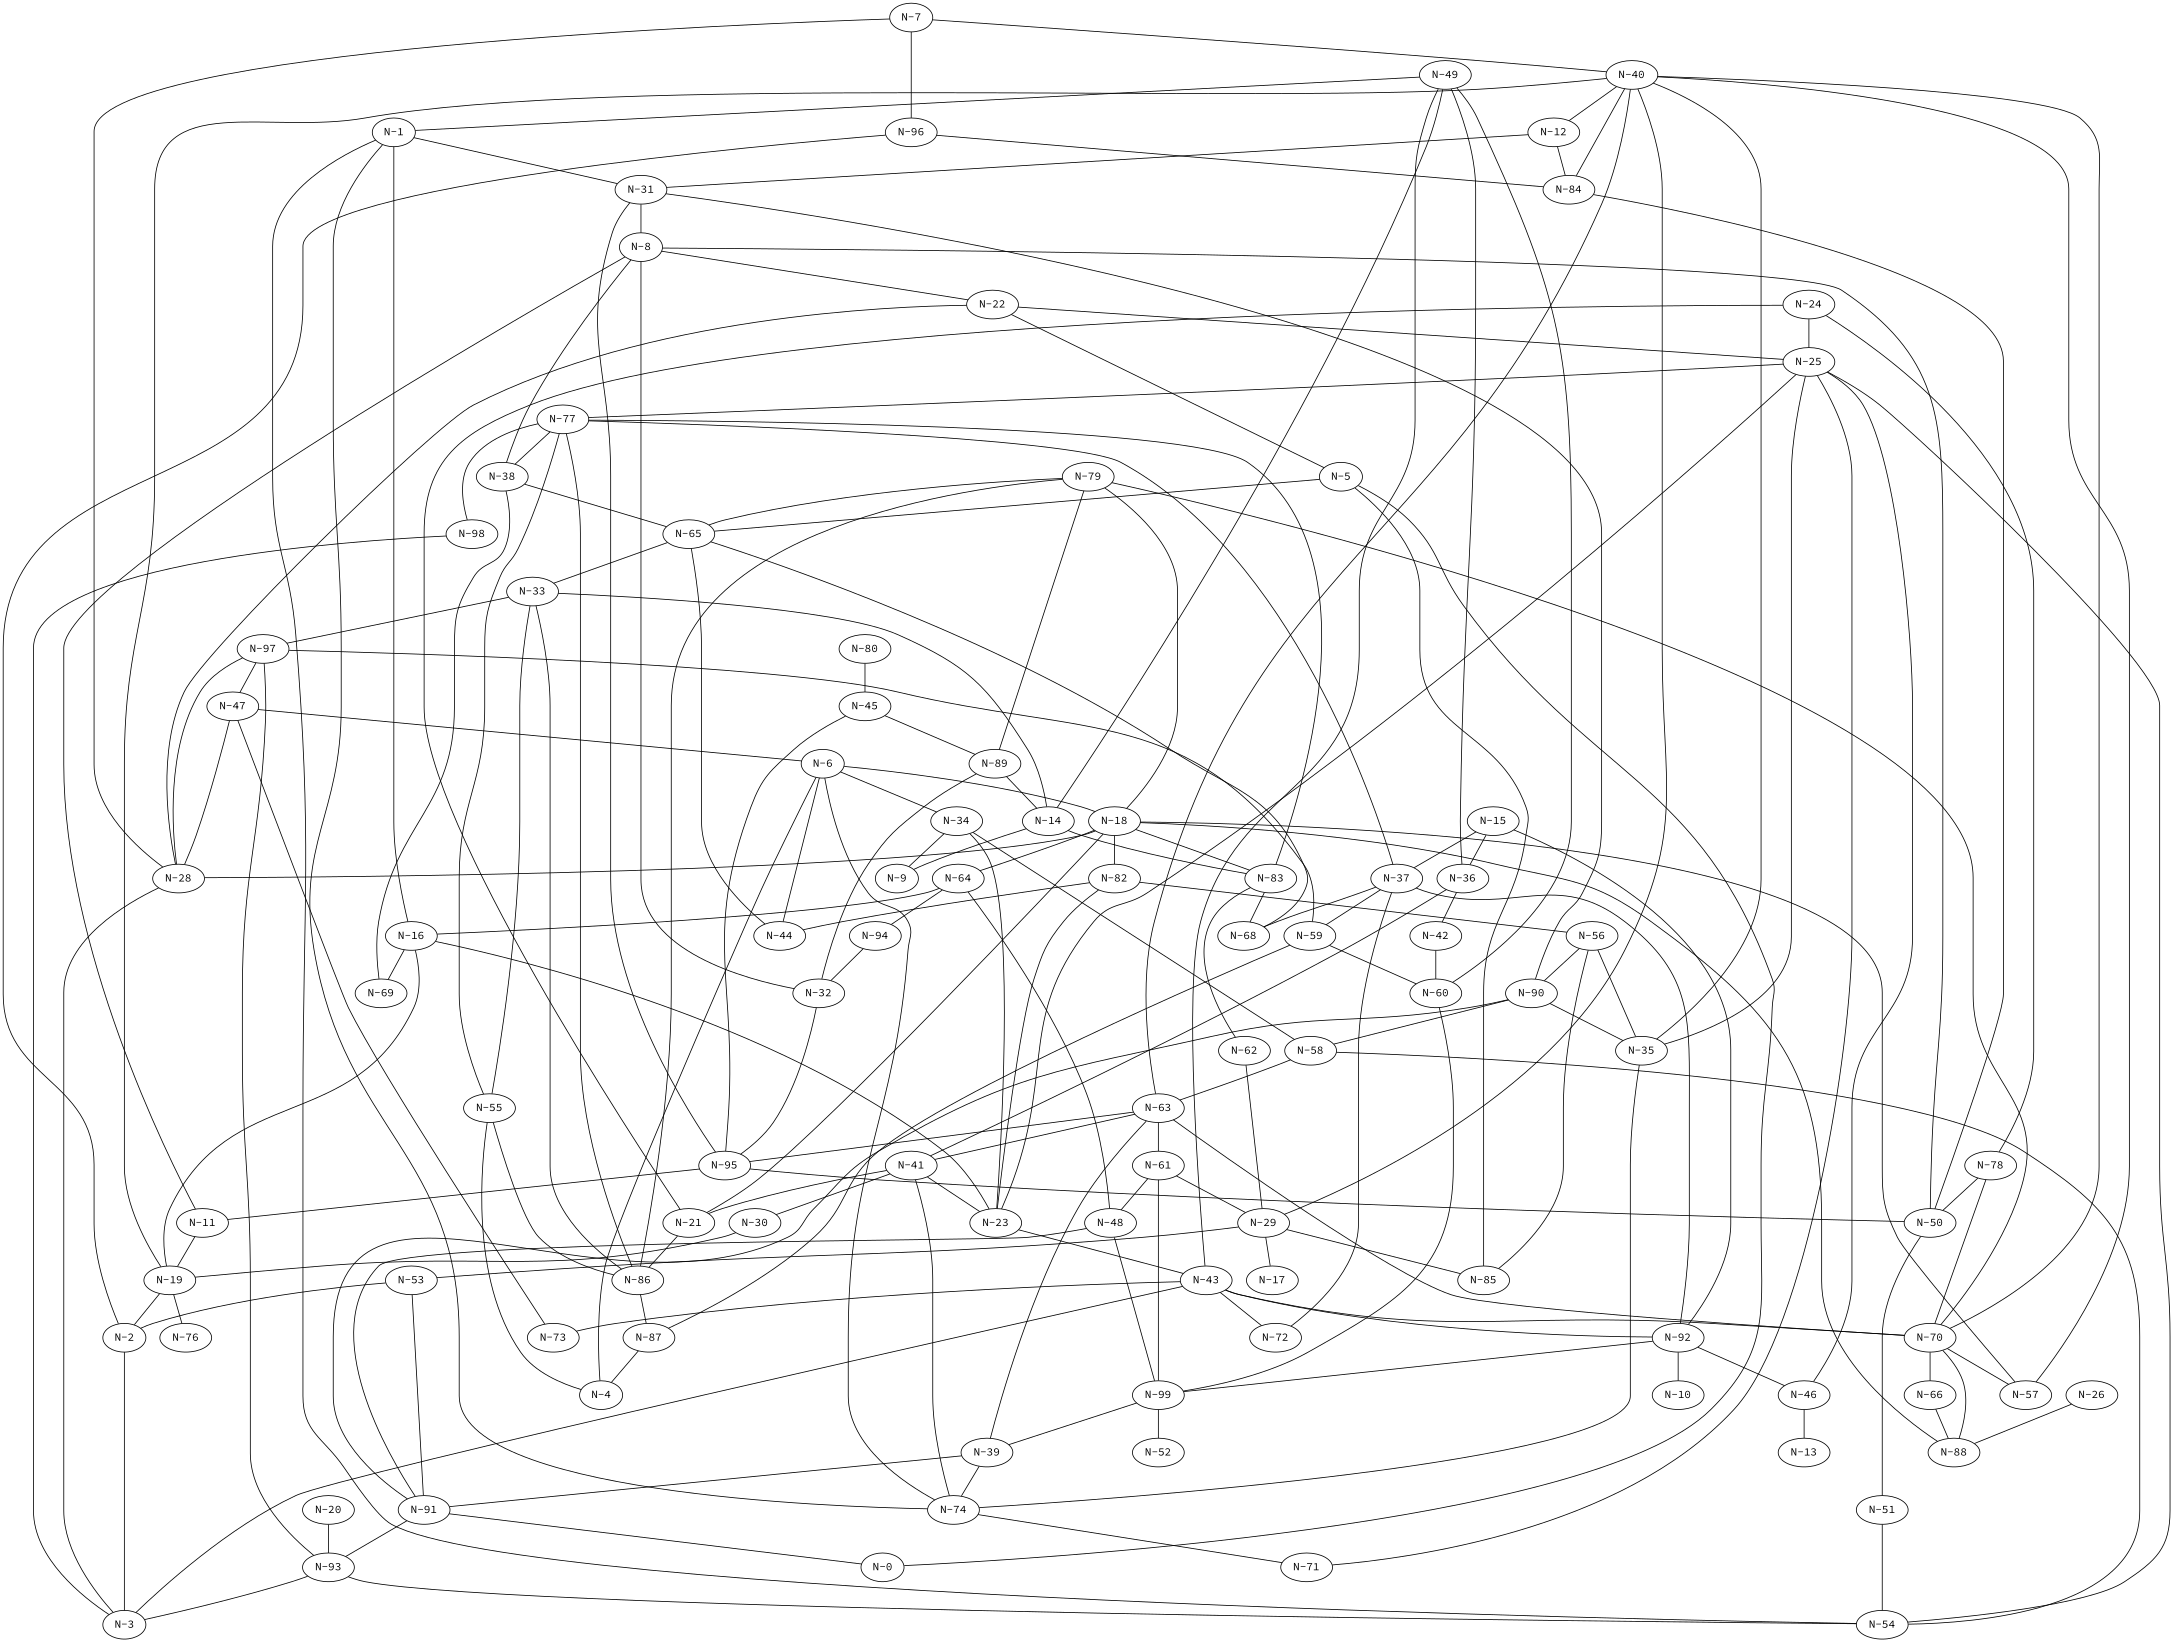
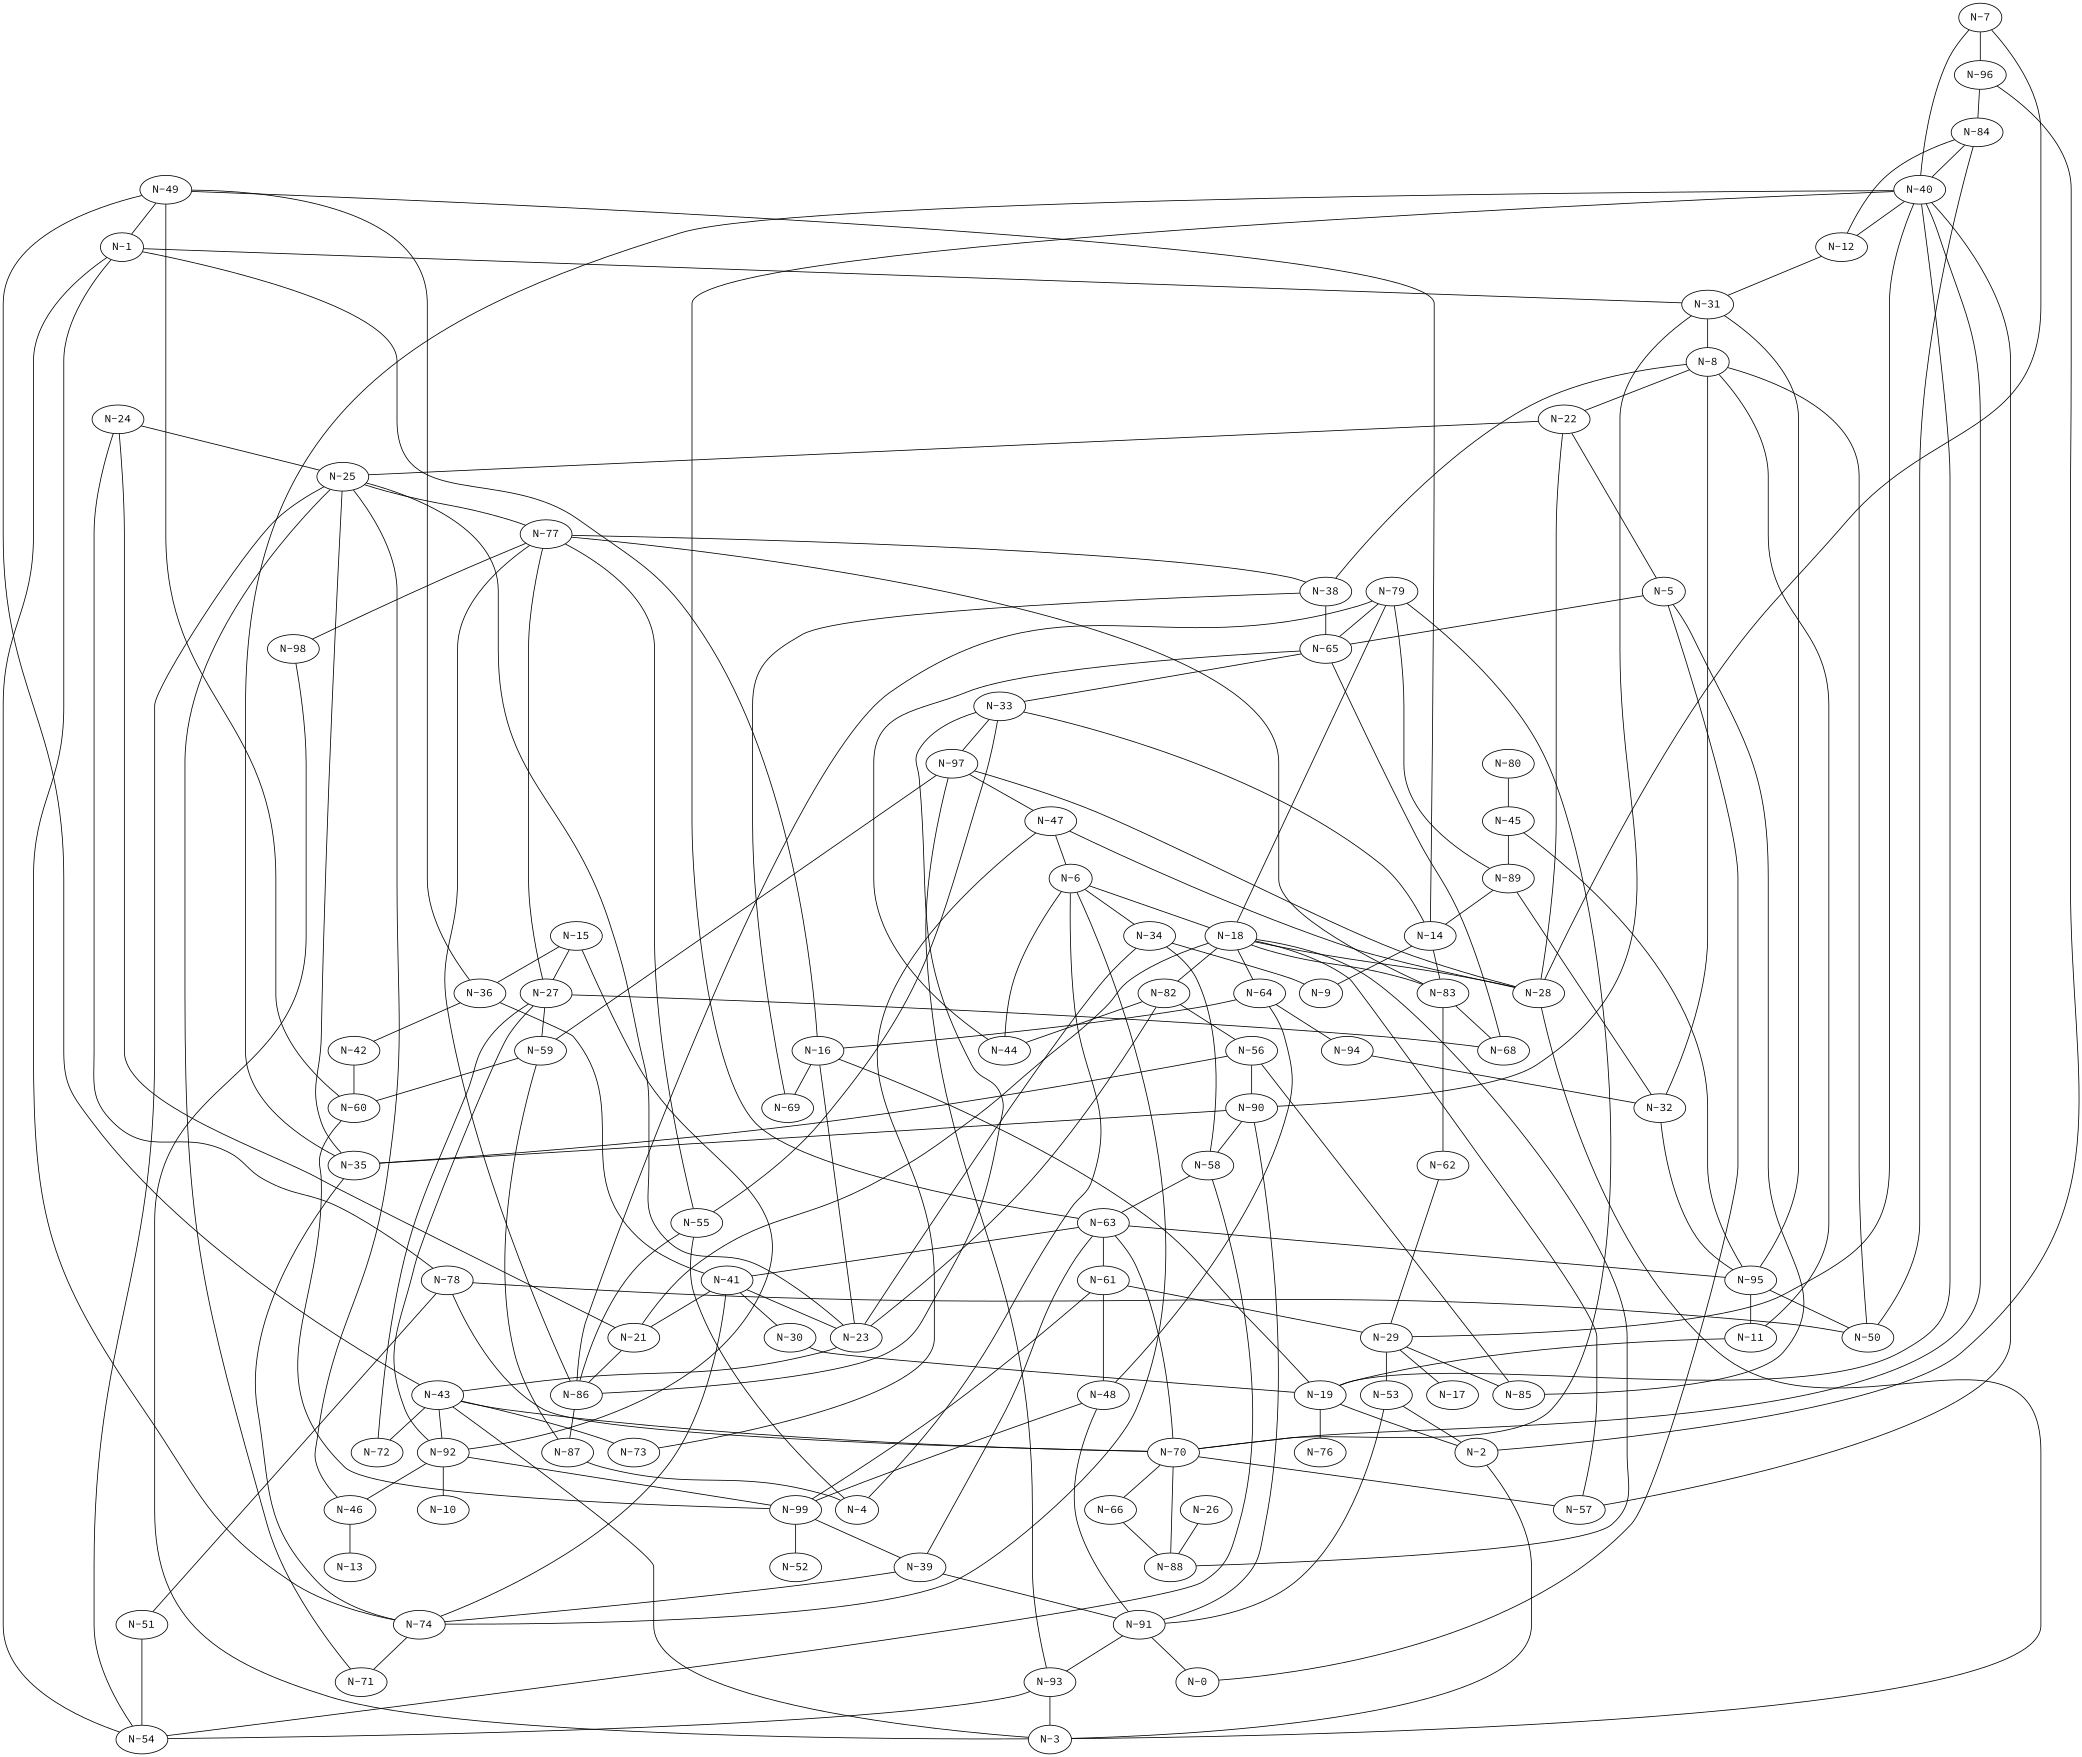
(1397, 879) -> (546, 993)
(1882, 1362) -> (295, 1453)
(328, 1510) -> none
